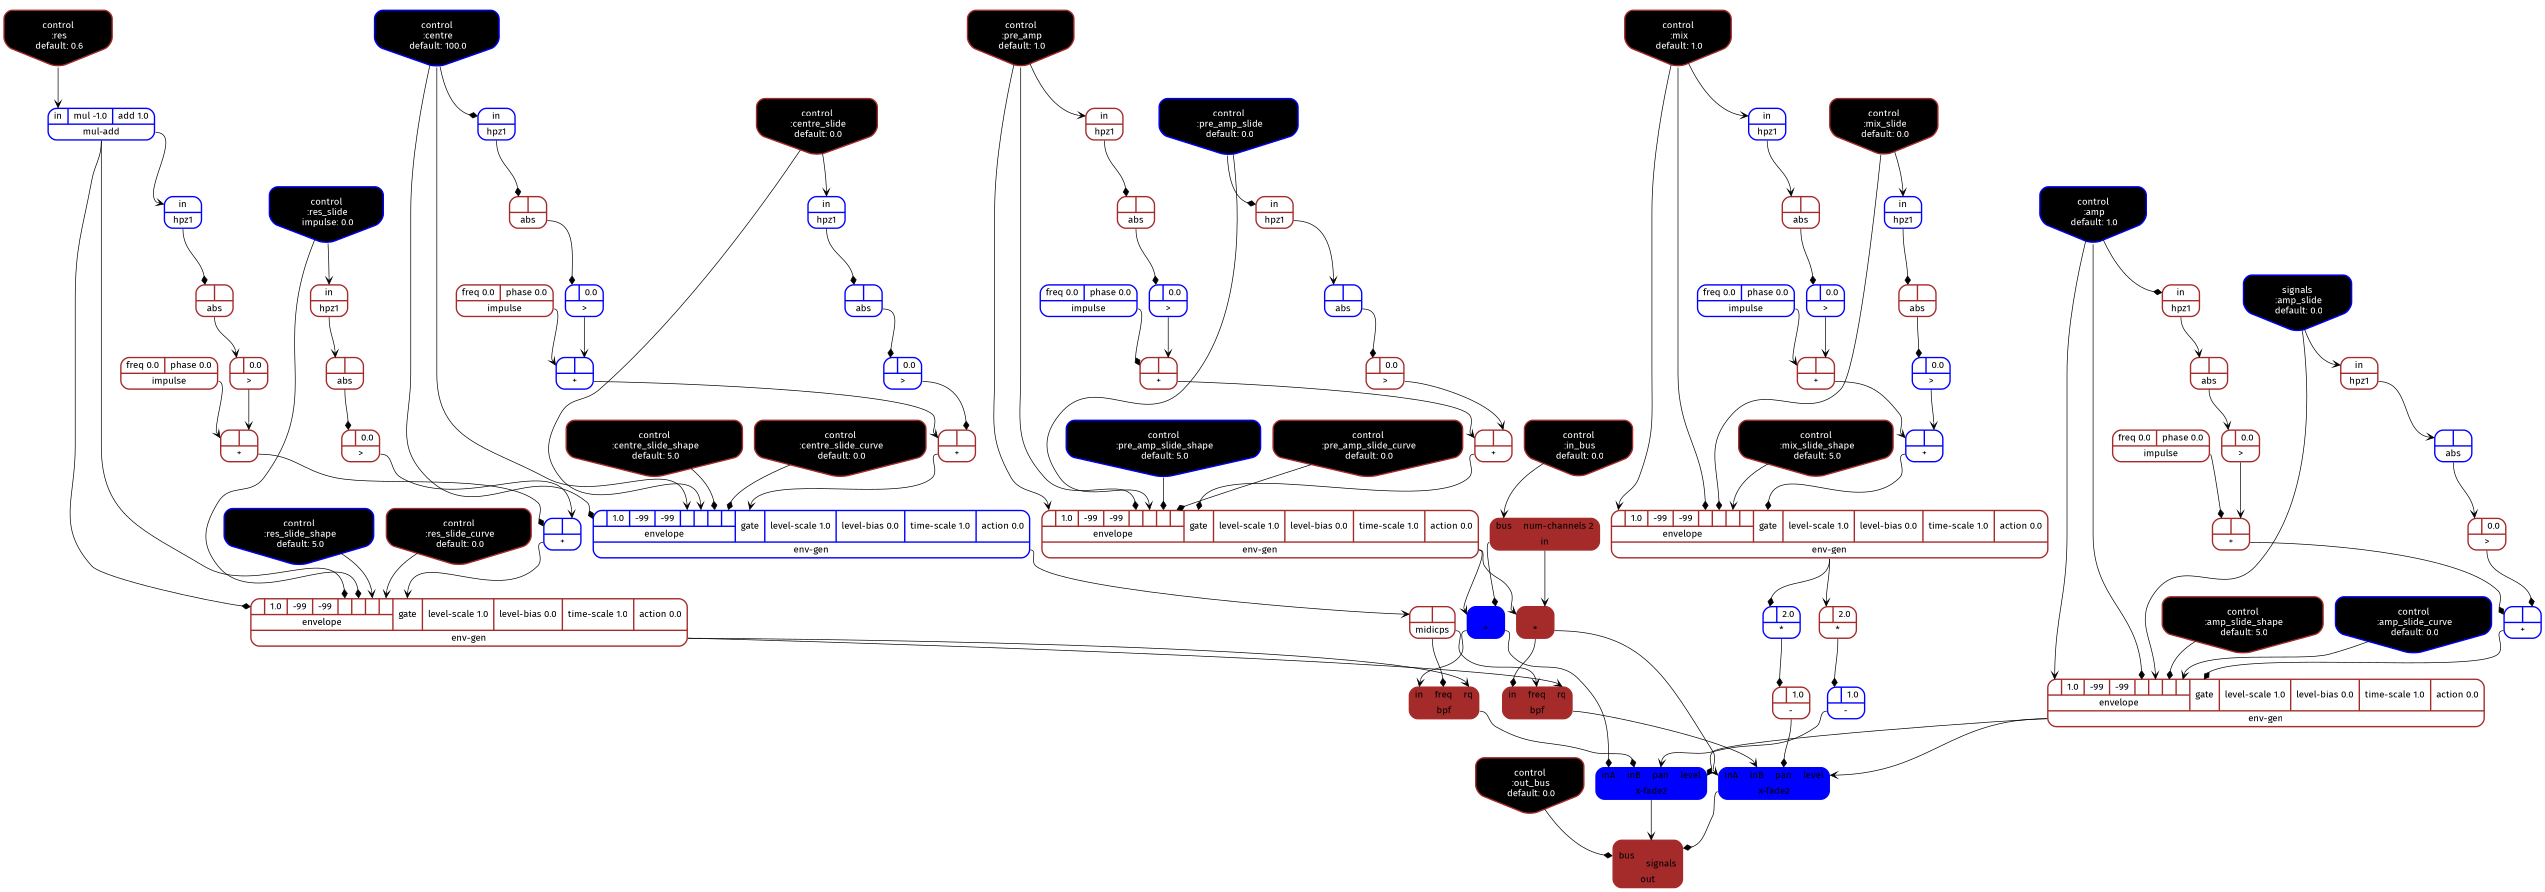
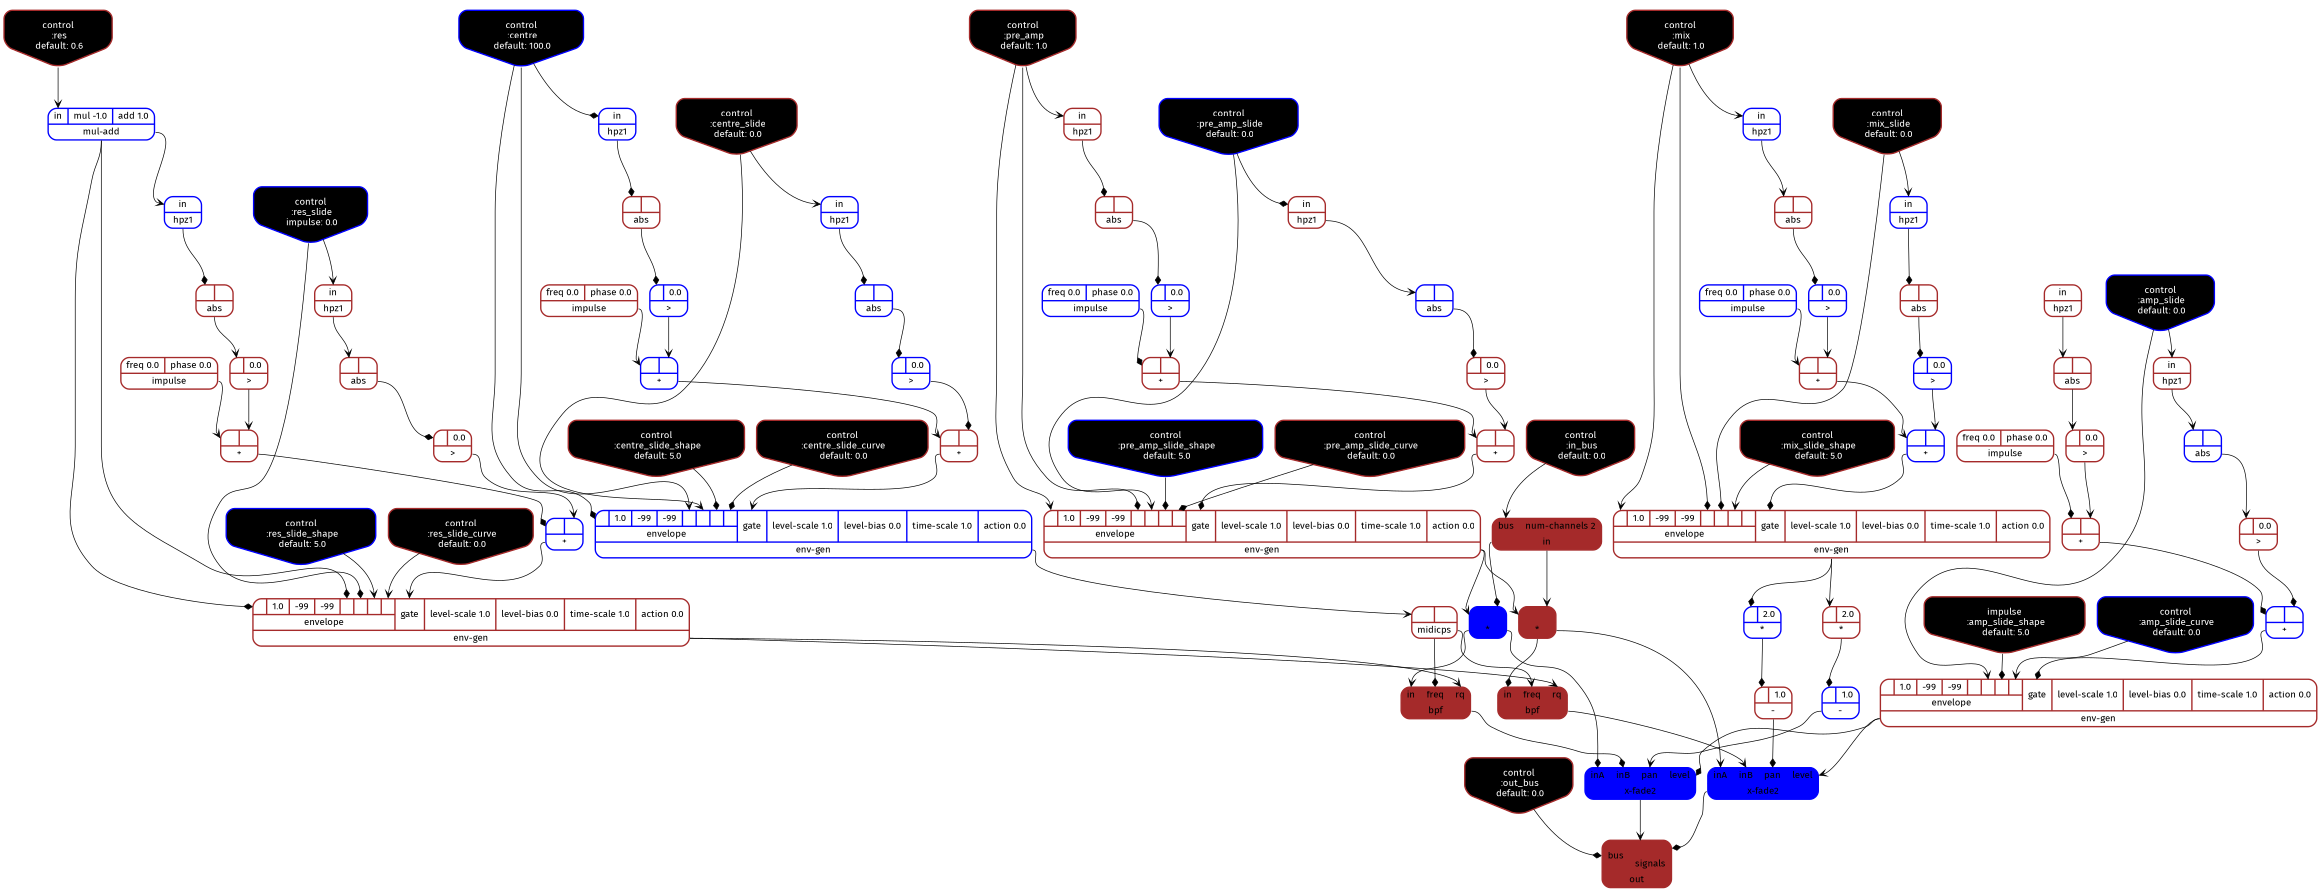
(2093, 212) -> none
(2298, 301) -> (2160, 301)
(2243, 622) -> (2005, 622)
